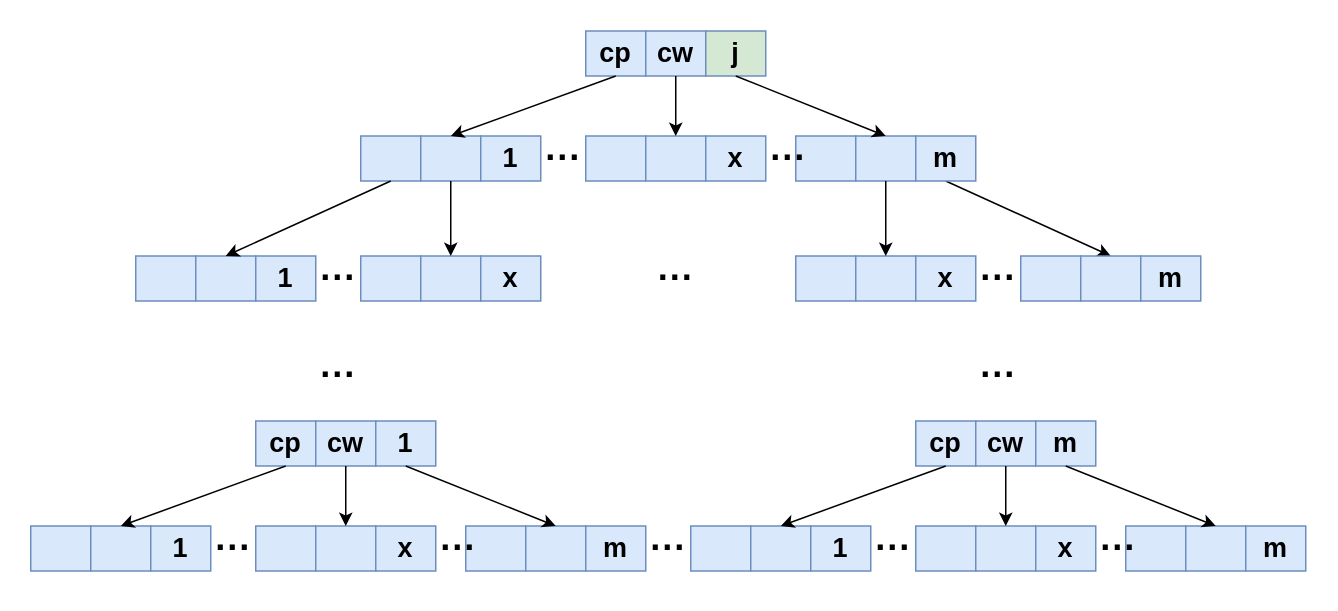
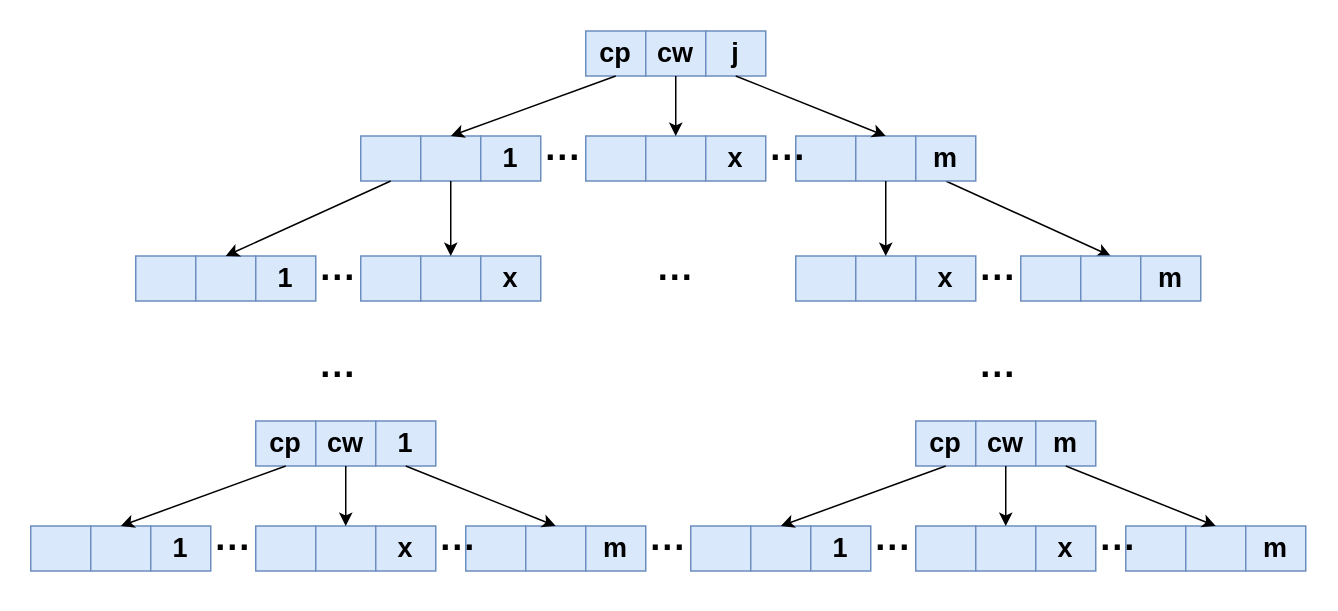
(736, 53) -> (736, 53)
